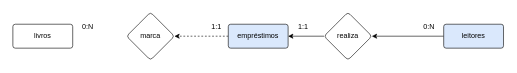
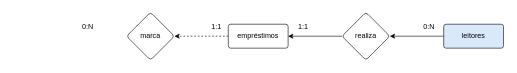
(42, 36) -> none
(258, 36) -> (258, 36)
(348, 36) -> (366, 36)
